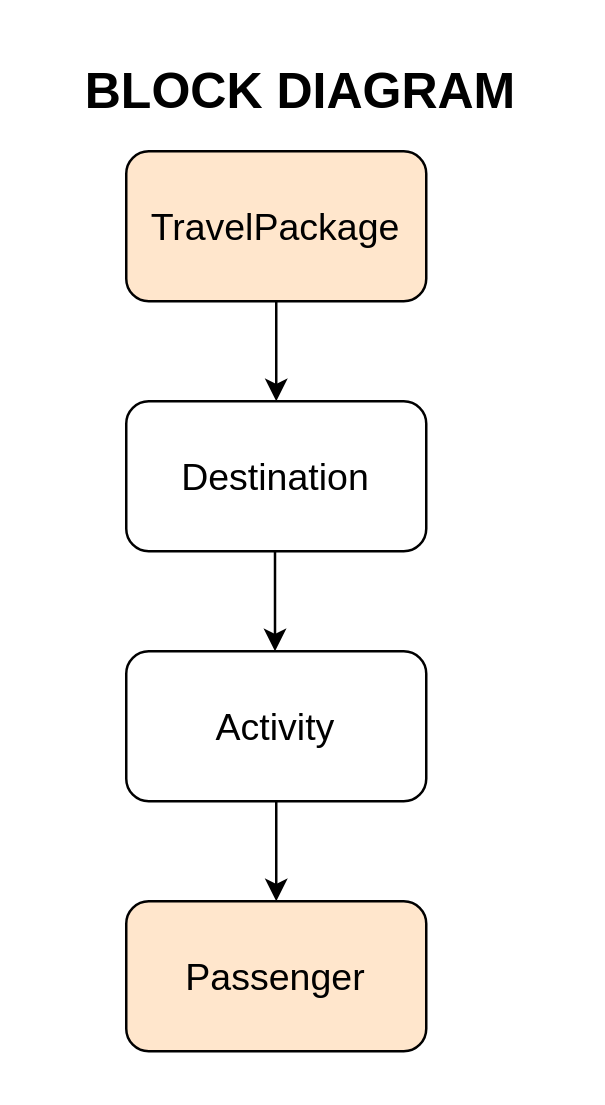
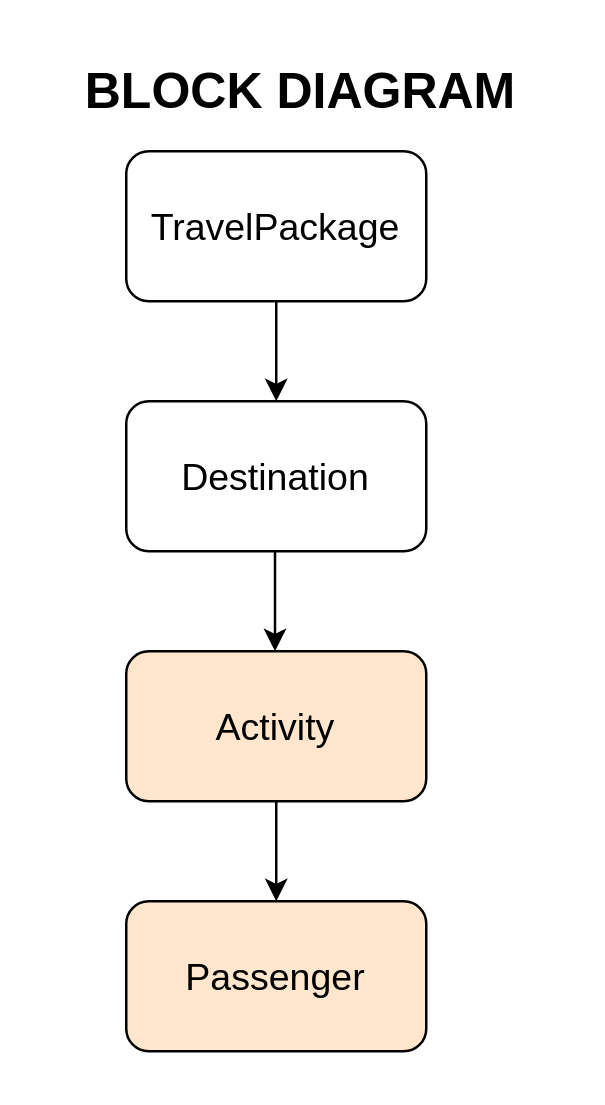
(276, 226) -> (276, 226)
(276, 726) -> (276, 726)
